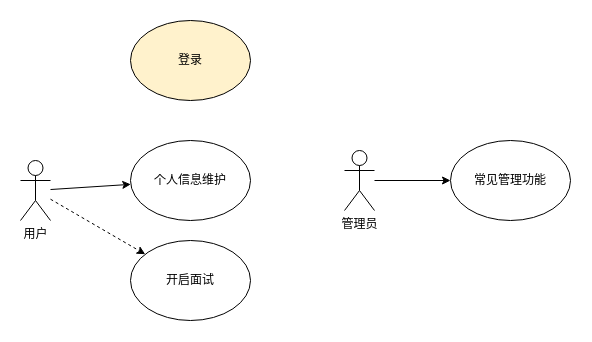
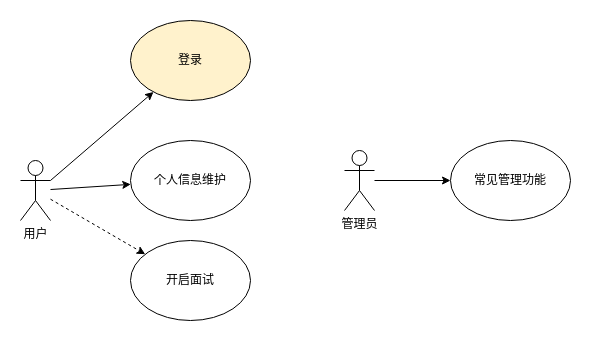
none -> (100, 138)
